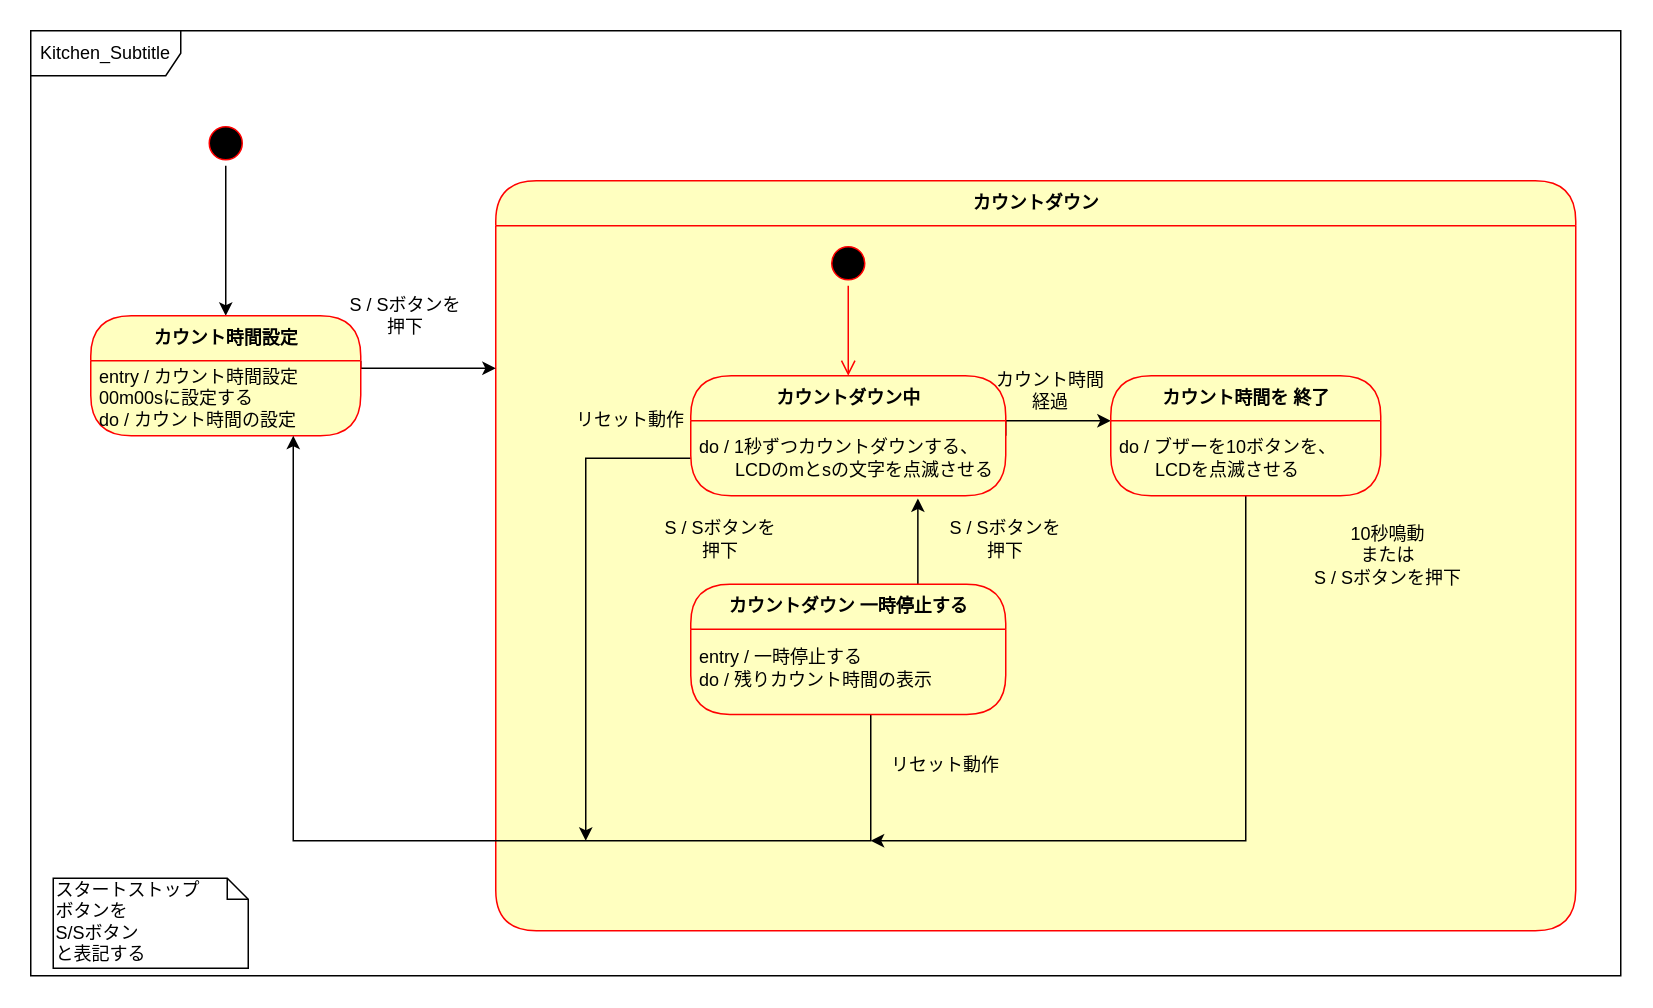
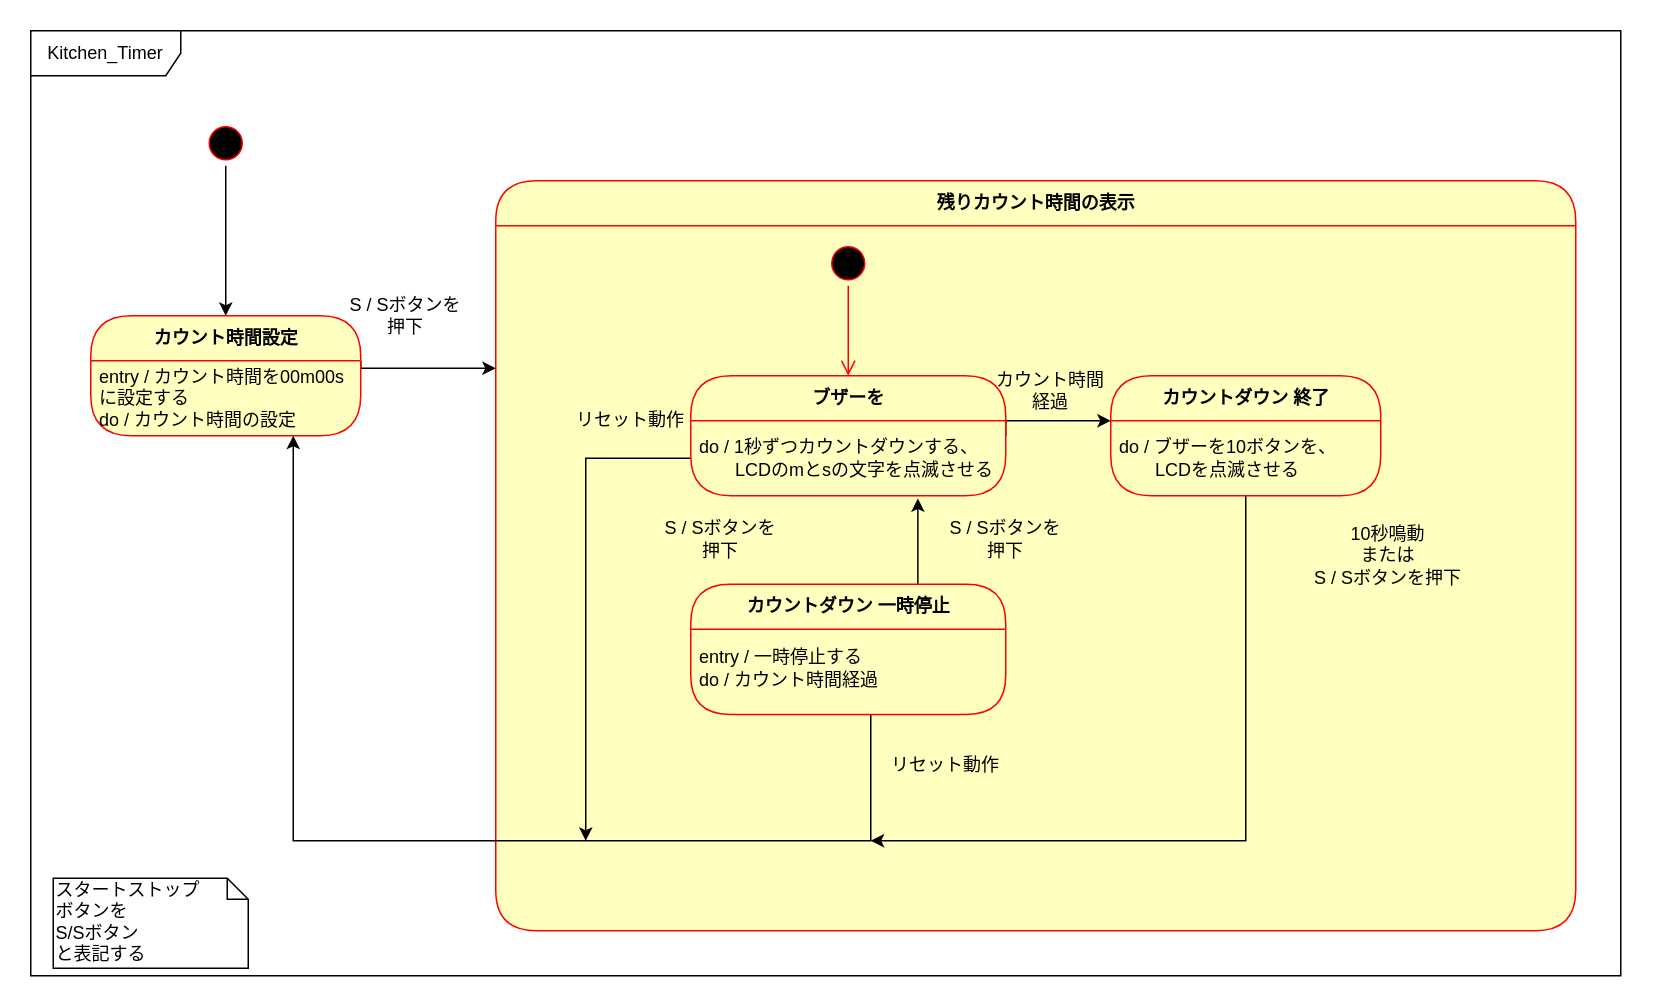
(106, 53) -> (106, 53)
(1037, 203) -> (1037, 203)
(227, 398) -> (227, 398)
(849, 398) -> (849, 398)
(1247, 398) -> (1247, 398)
(849, 607) -> (849, 607)
(819, 668) -> (792, 668)
